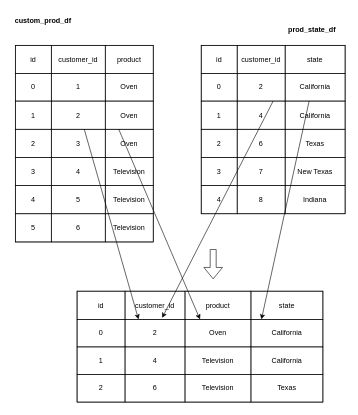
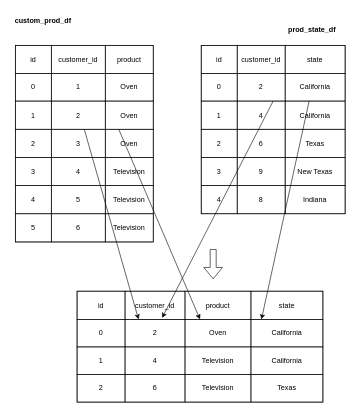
(261, 172) -> (261, 172)
